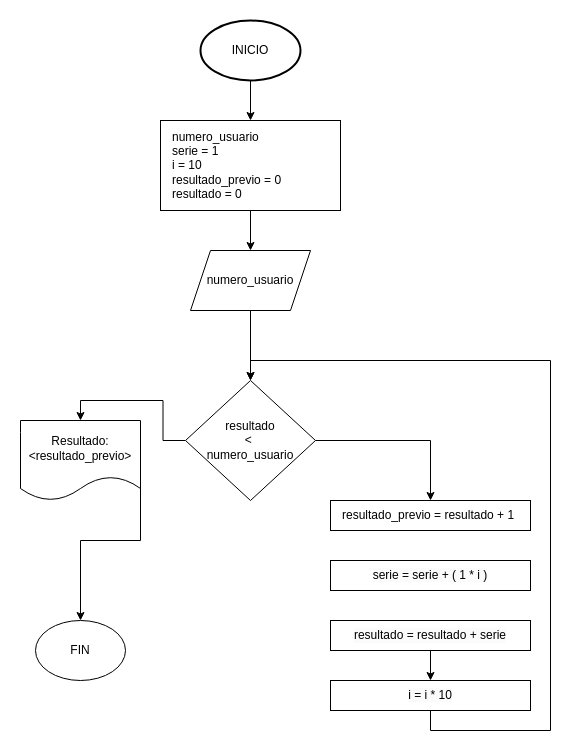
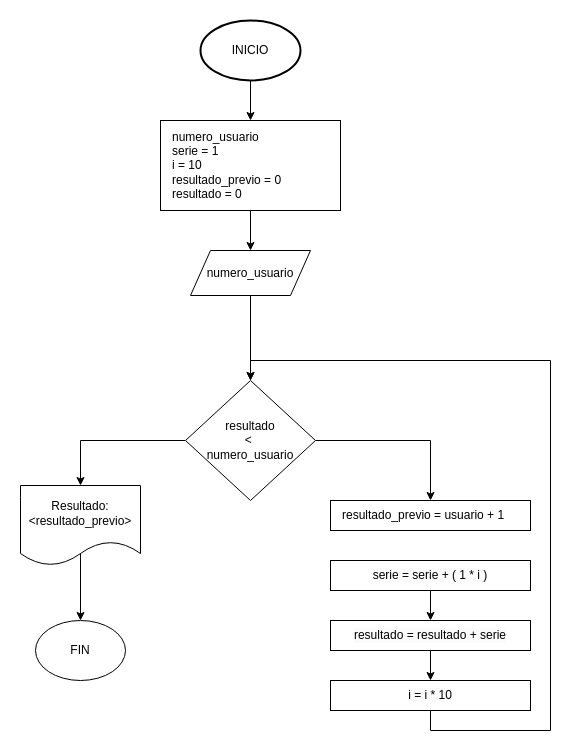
(251, 281) -> (251, 273)
(81, 461) -> (81, 526)
(437, 516) -> (432, 516)
none -> (431, 602)
